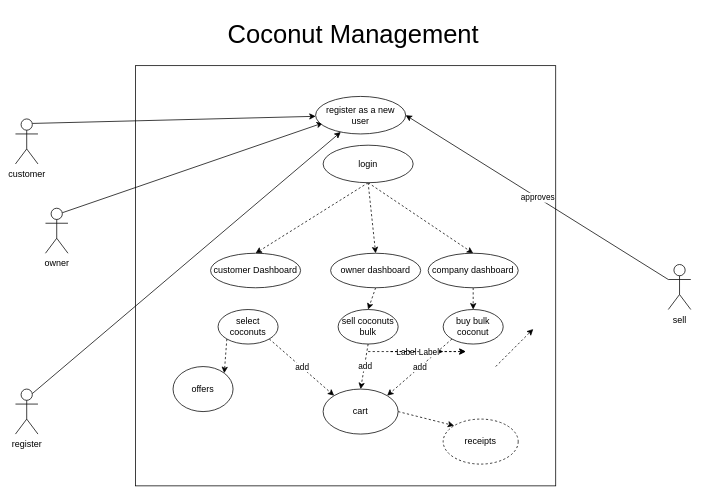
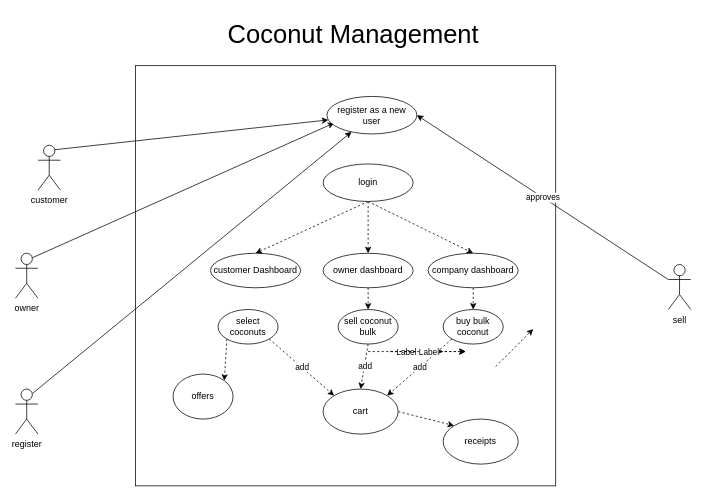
(360, 115) -> (372, 115)
(27, 141) -> (49, 168)
(368, 164) -> (368, 183)
(57, 231) -> (27, 276)
(375, 270) -> (368, 270)
(368, 327) -> (368, 327)
(203, 389) -> (203, 396)
(480, 441) -> (480, 441)
